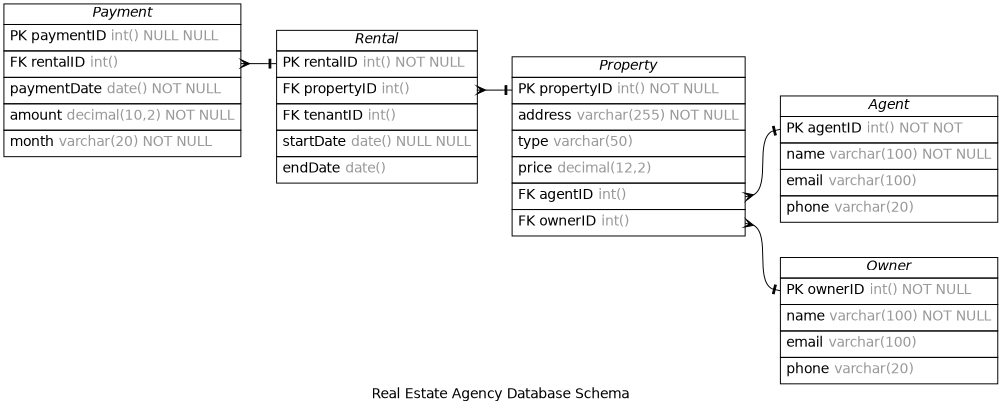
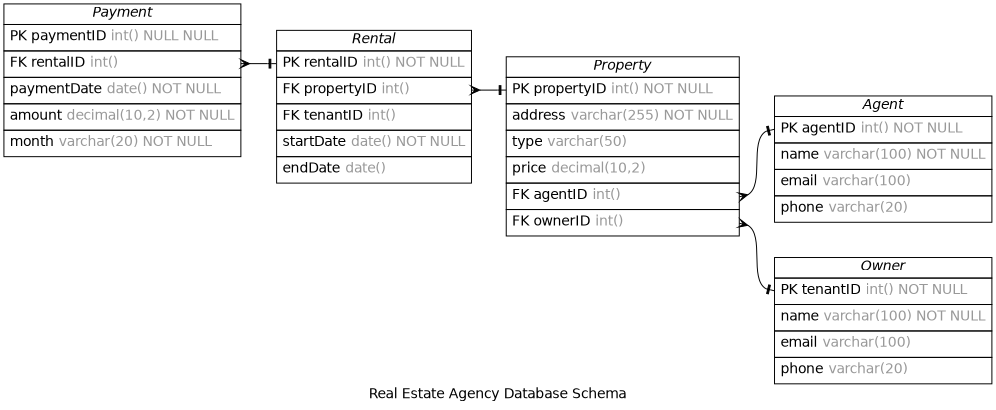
(915, 128) -> (912, 128)
(411, 142) -> (408, 142)
(605, 168) -> (599, 168)
(828, 290) -> (823, 290)
